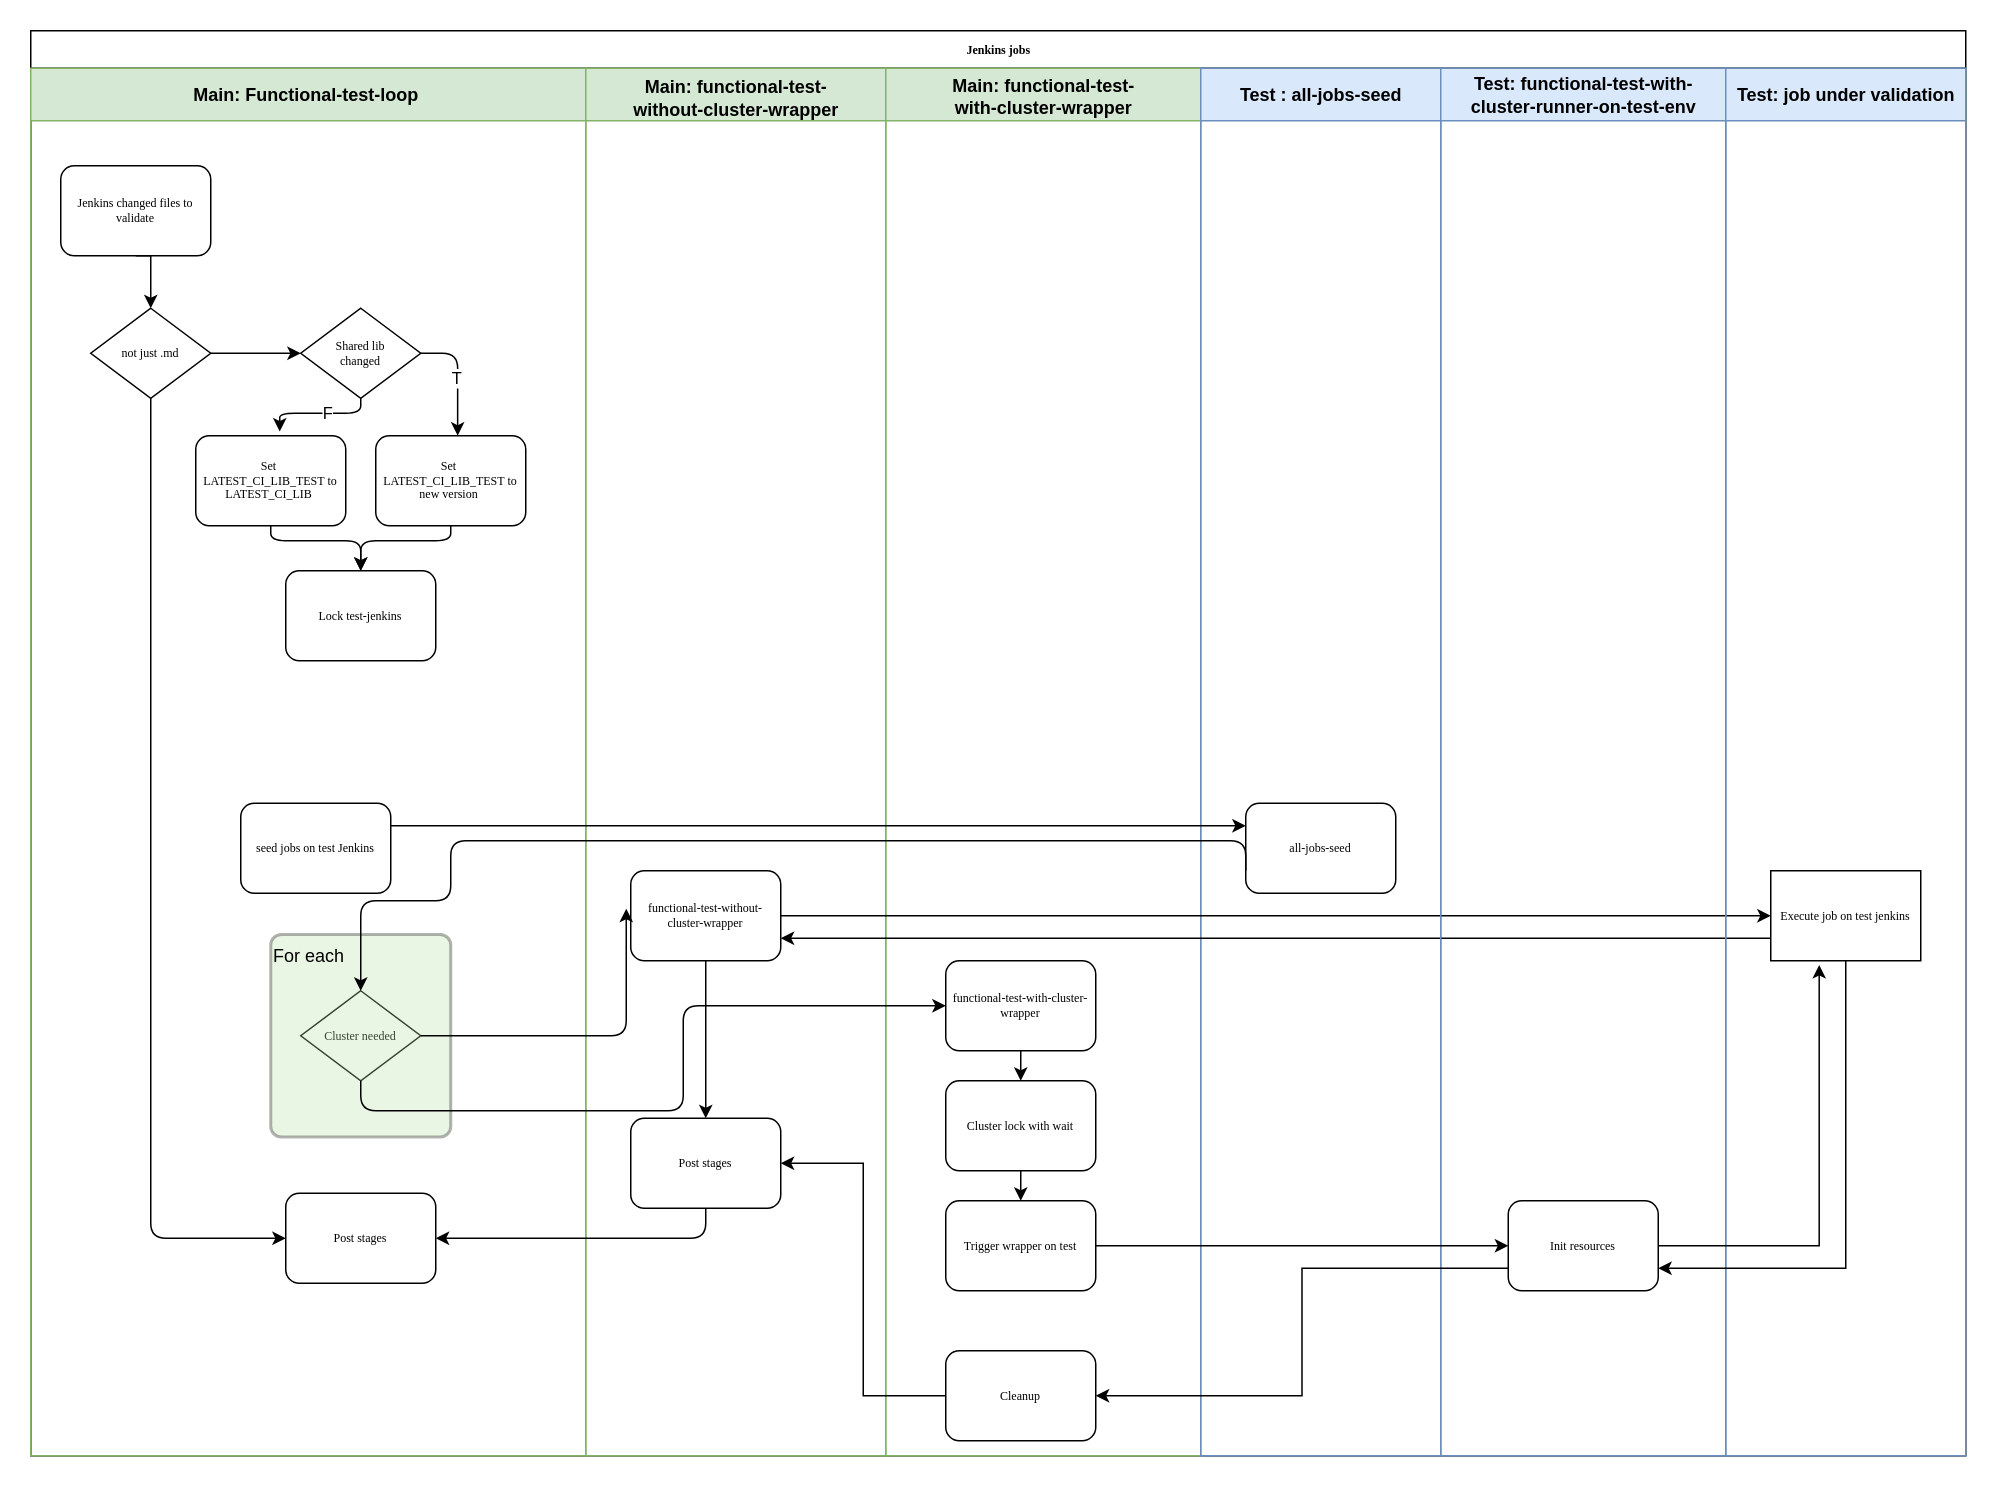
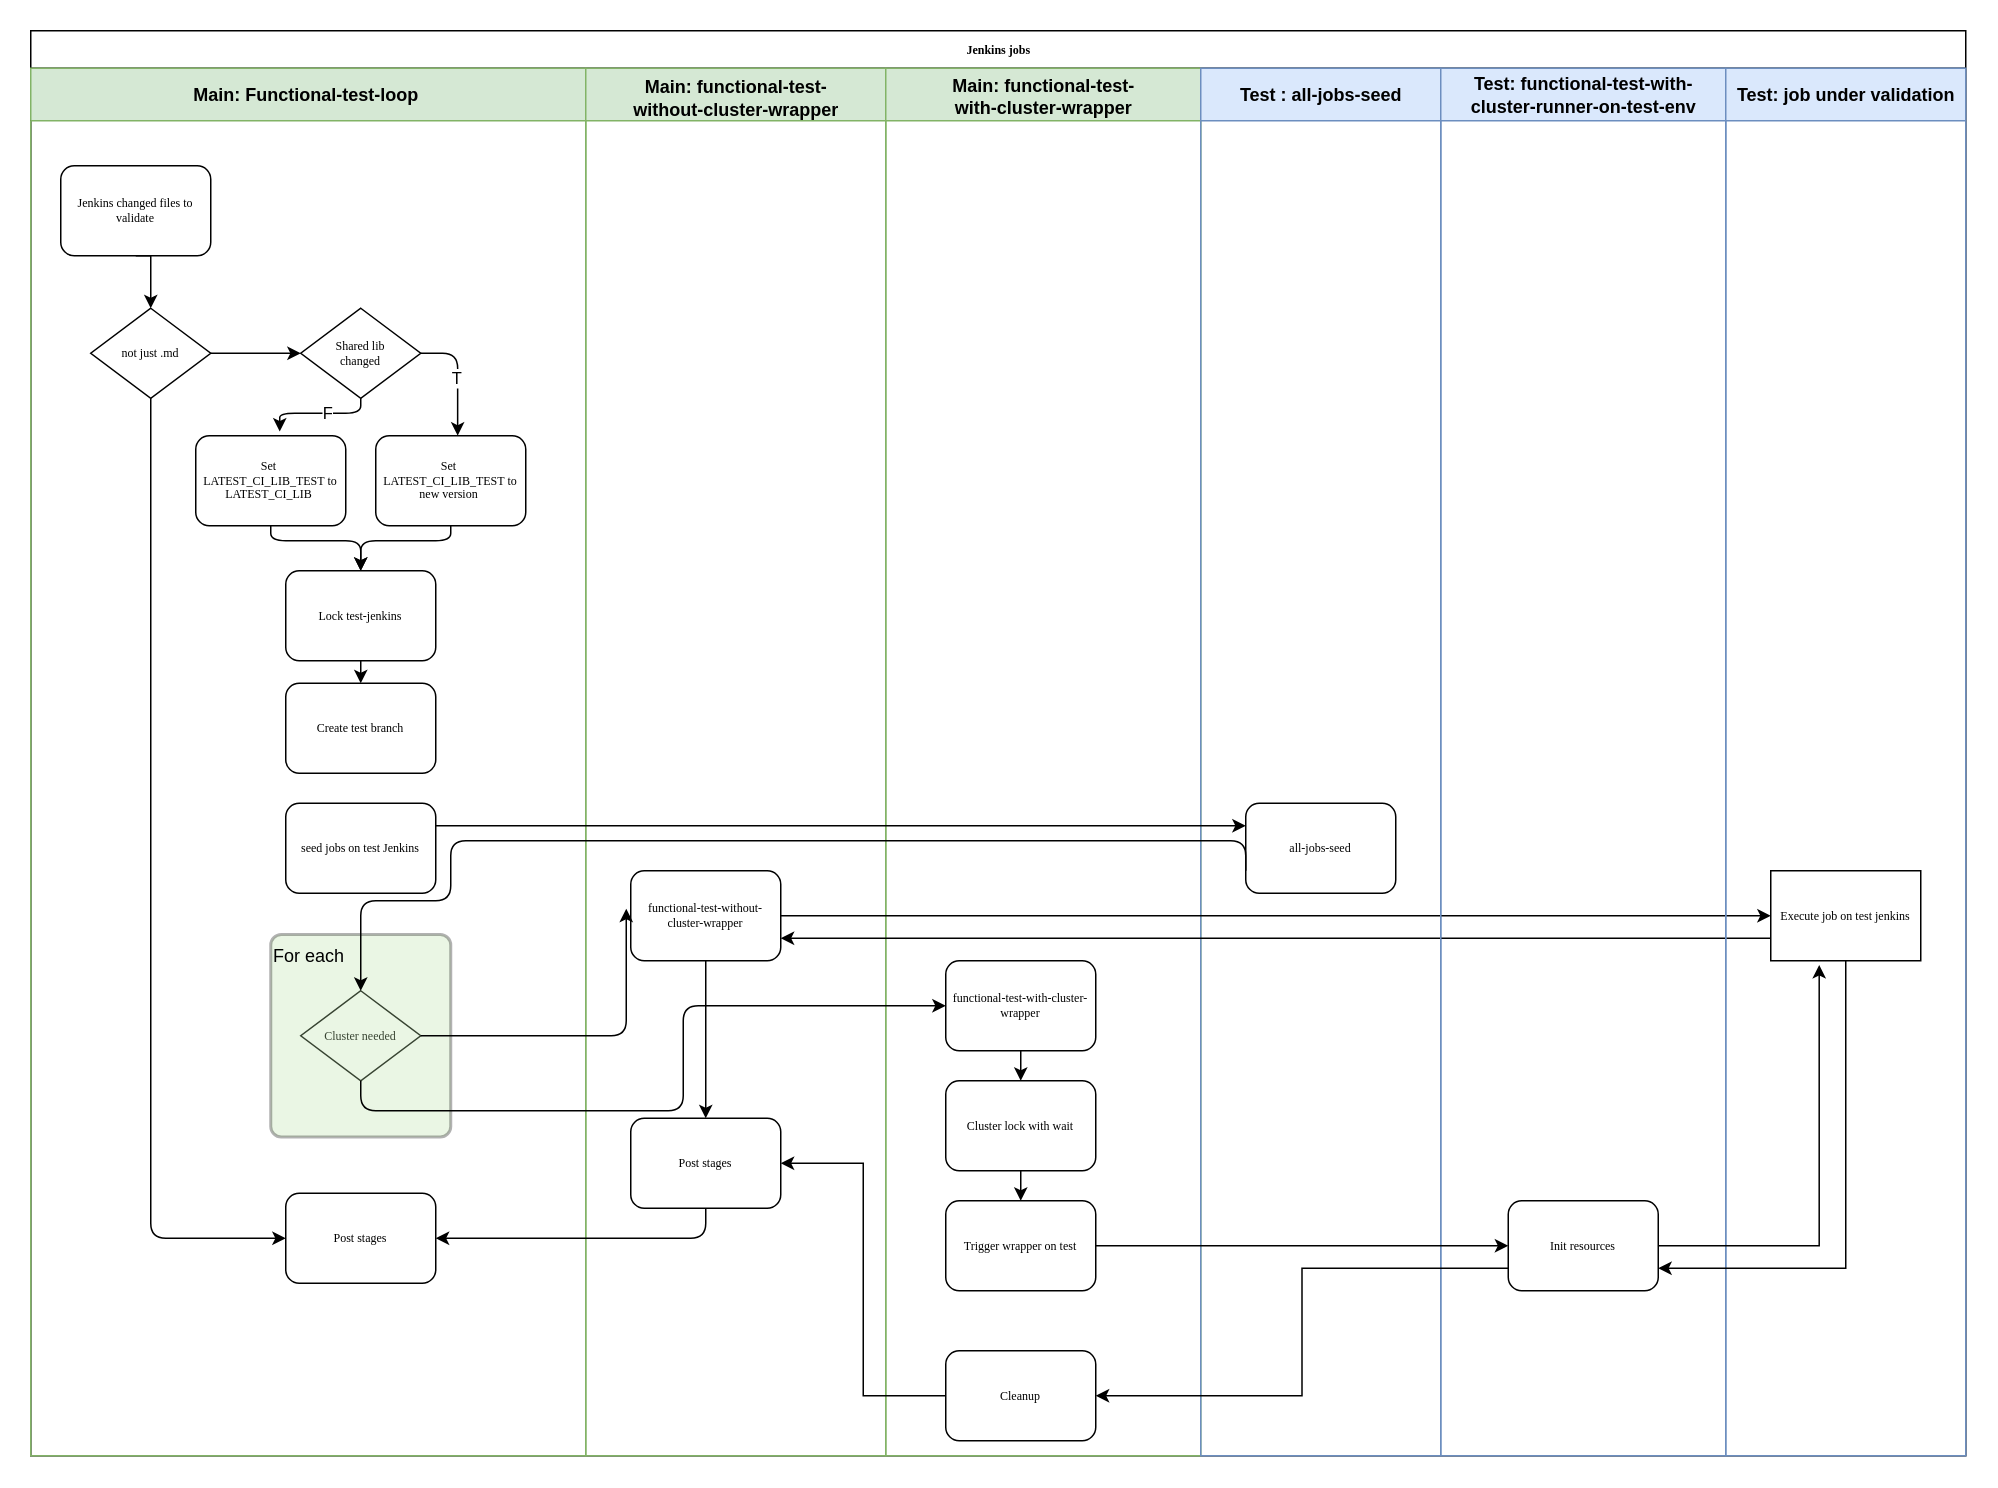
none -> (361, 667)
none -> (361, 728)
(316, 848) -> (361, 848)
